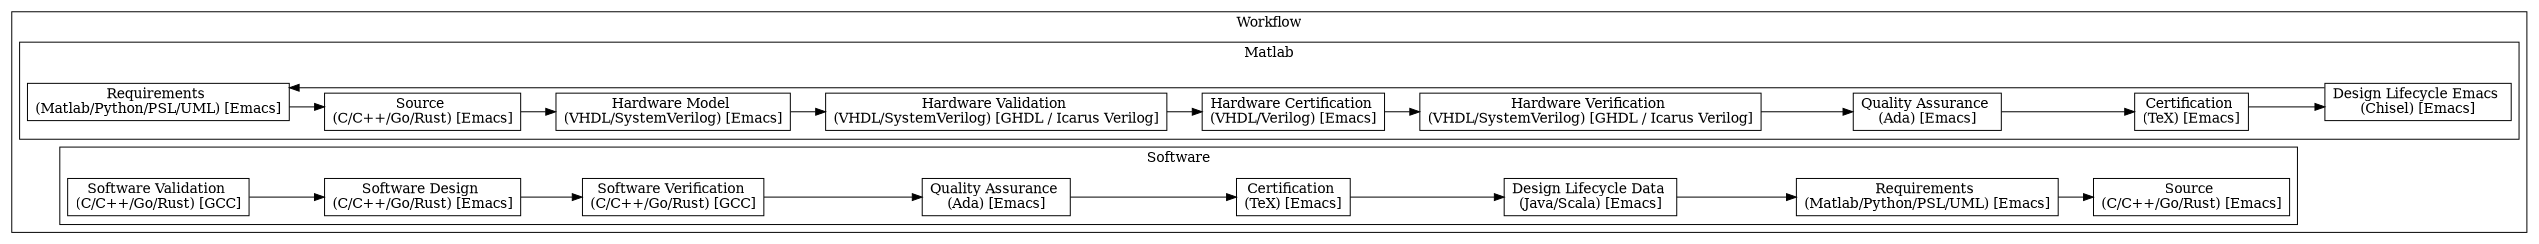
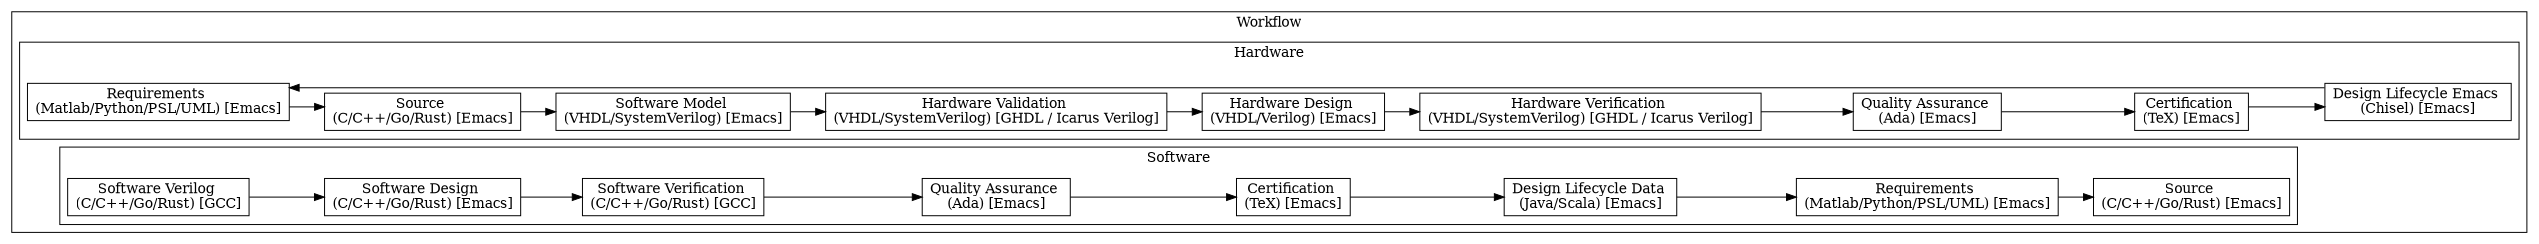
(1269, 53) -> (1269, 53)
(673, 112) -> (673, 112)
(1293, 112) -> (1293, 112)
(158, 197) -> (158, 197)
